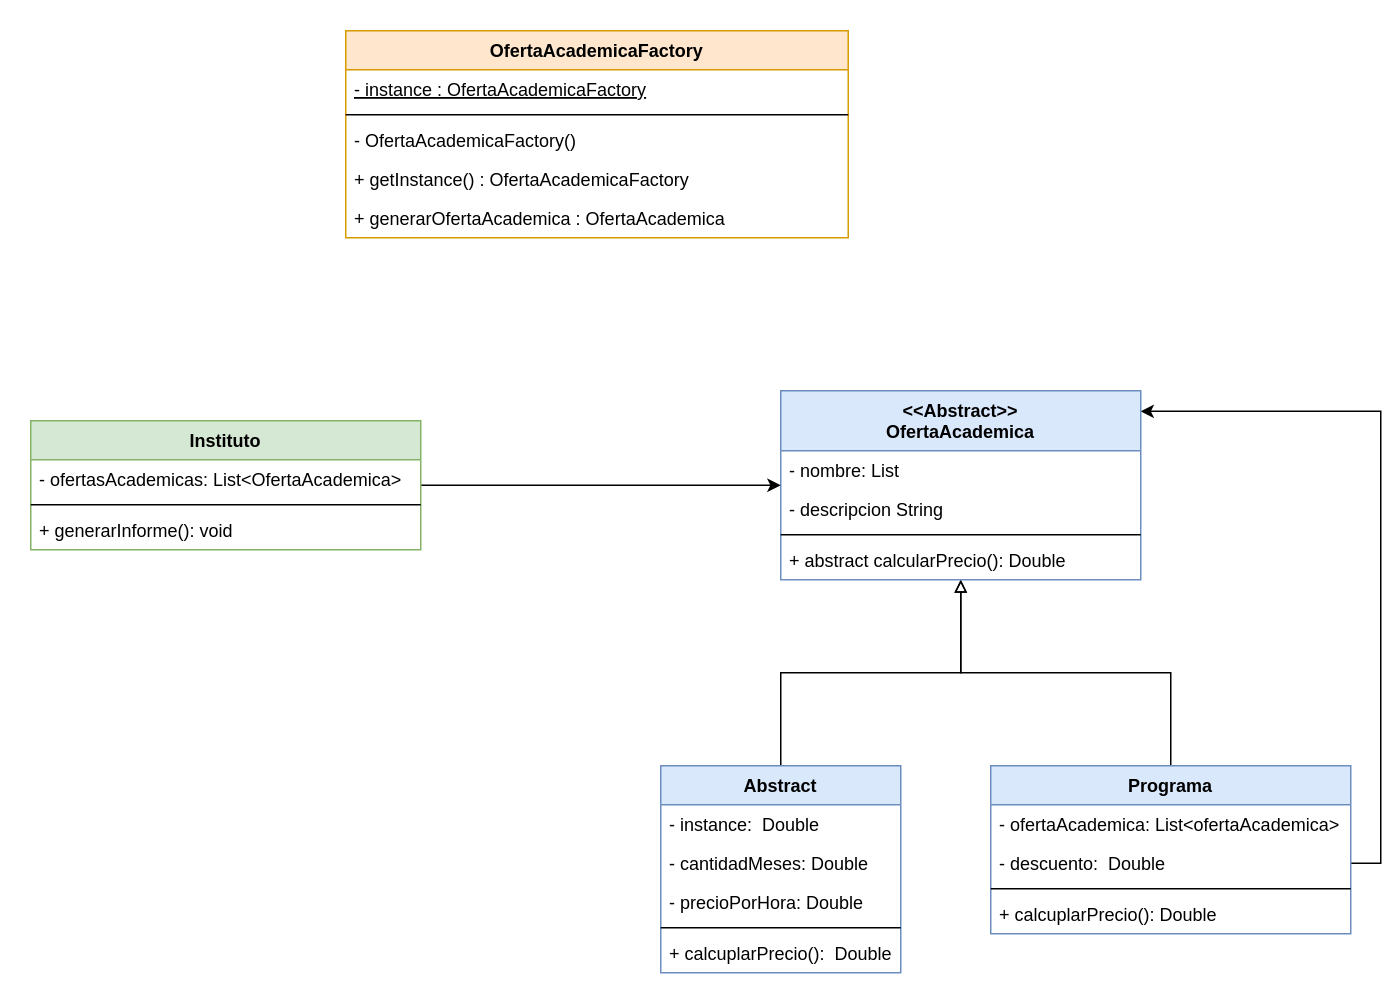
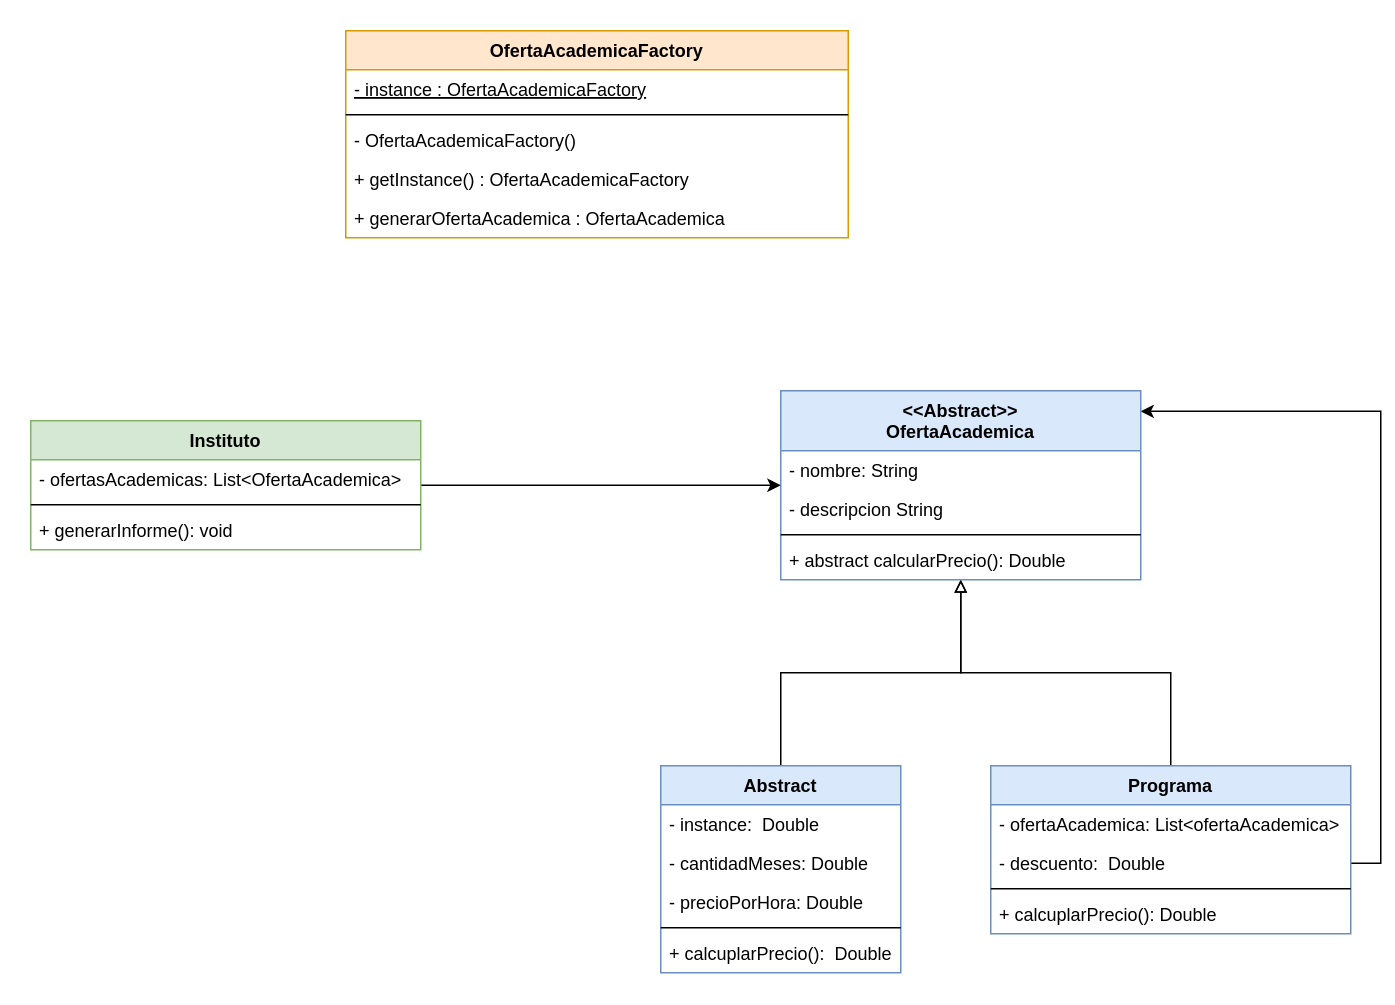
(850, 471) -> (860, 471)
